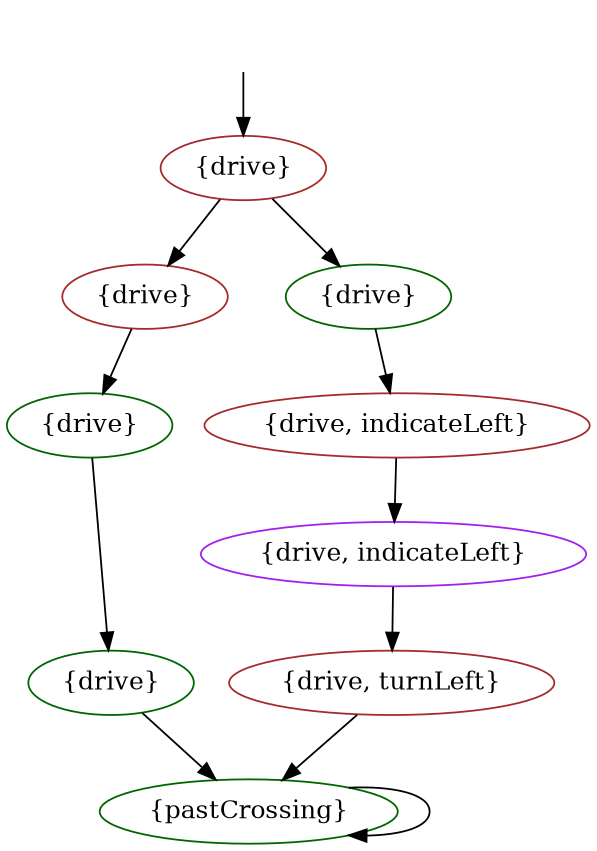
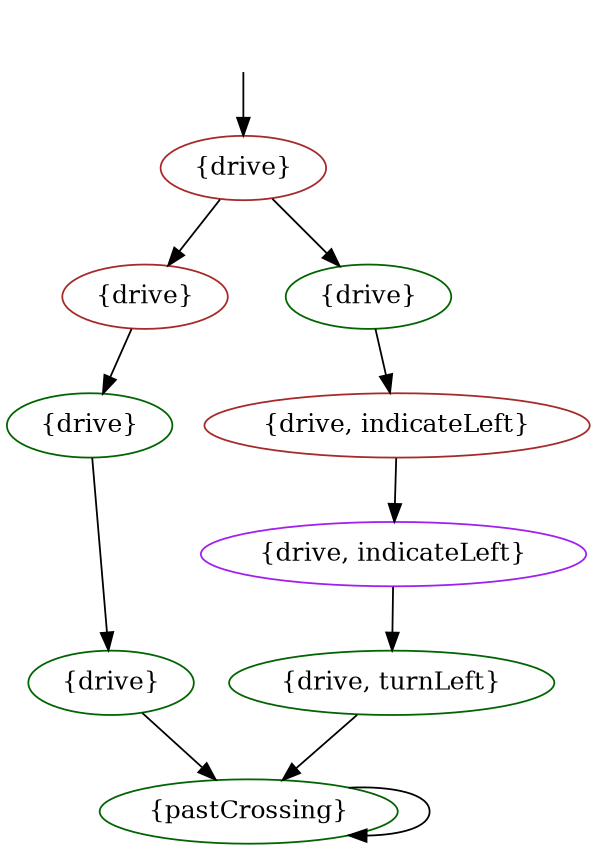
(392, 683) -> (392, 683)
